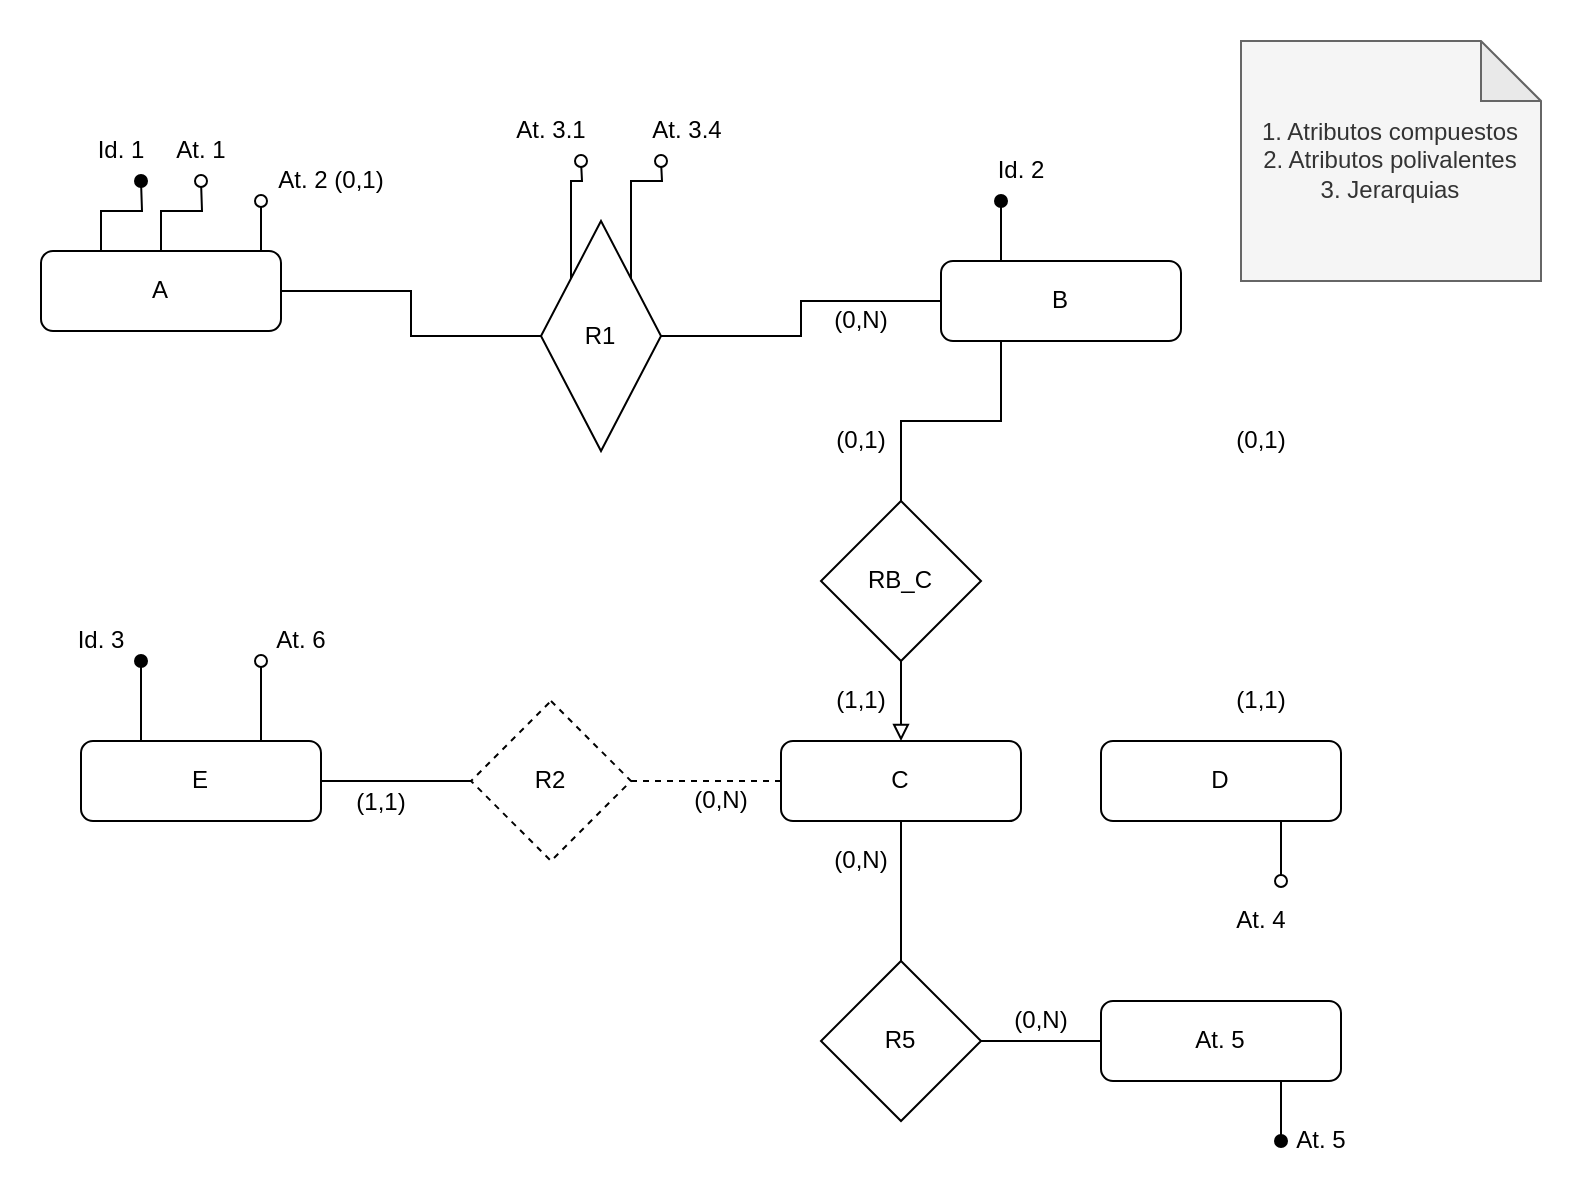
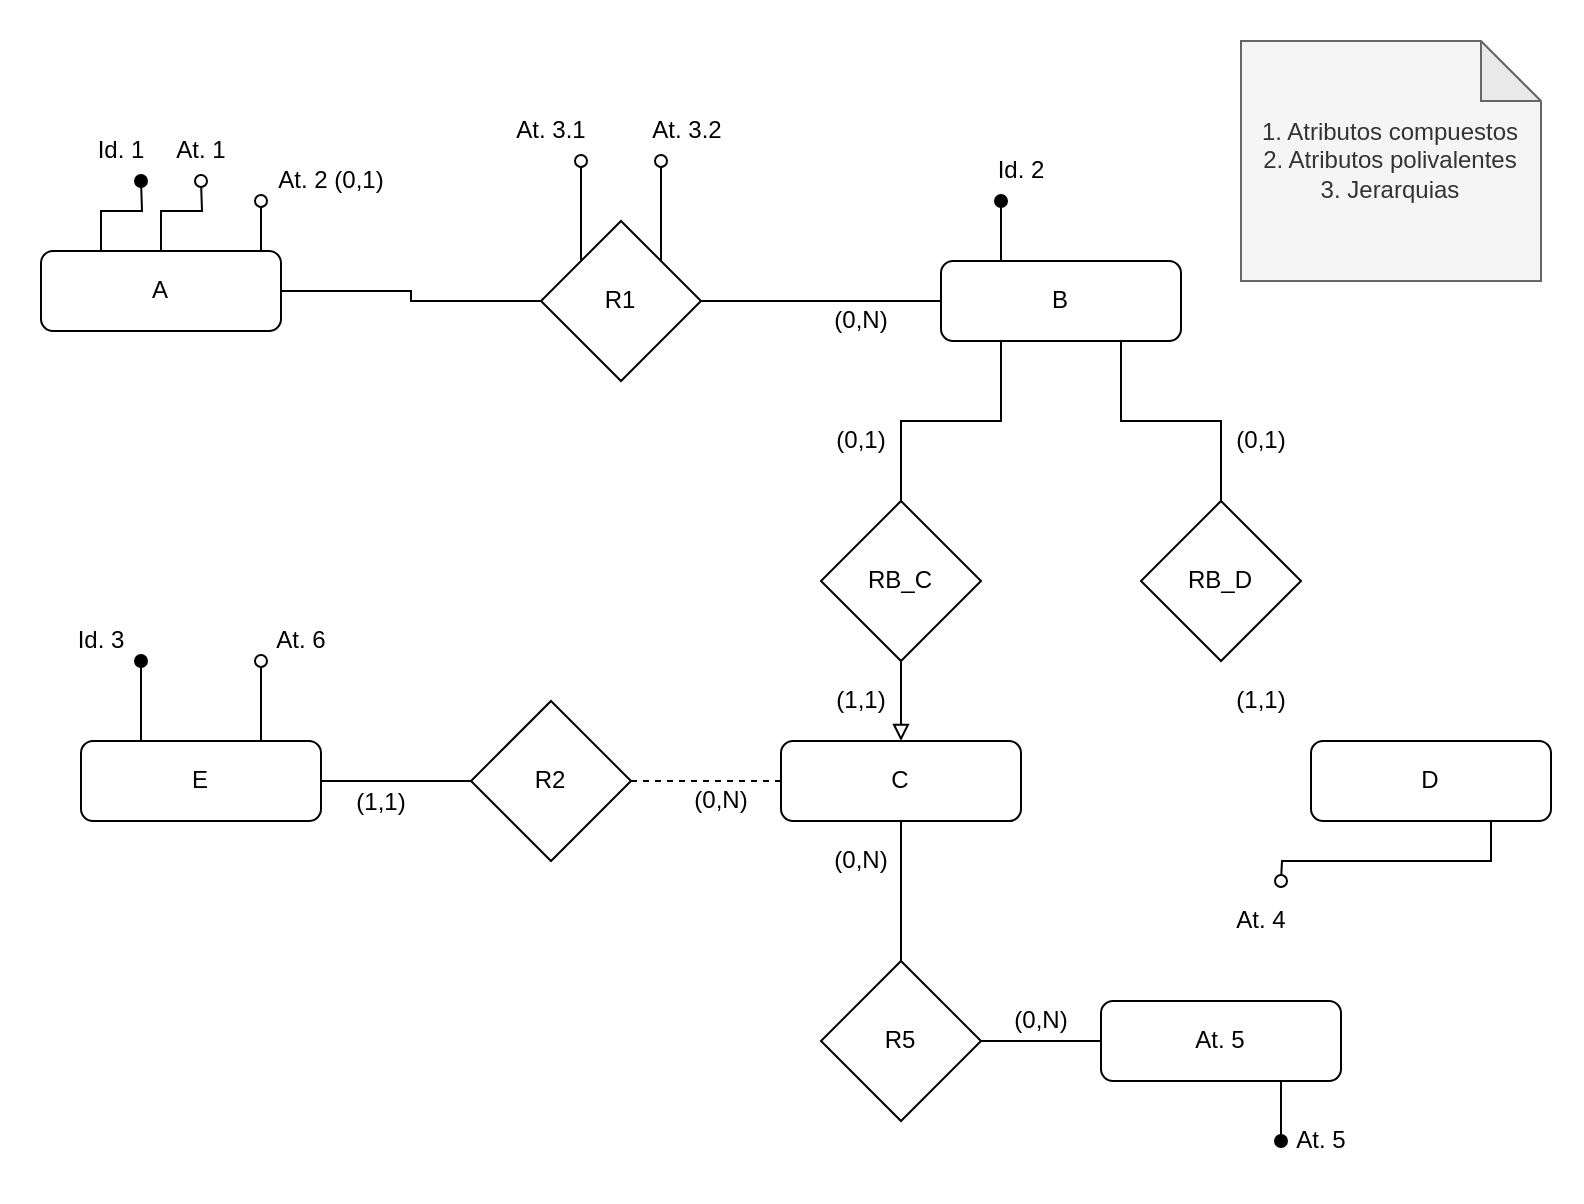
(688, 131) -> (688, 131)
(601, 336) -> (621, 301)
none -> (1171, 421)
none -> (1221, 581)
(551, 781) -> (551, 781)
(1221, 781) -> (1431, 781)
